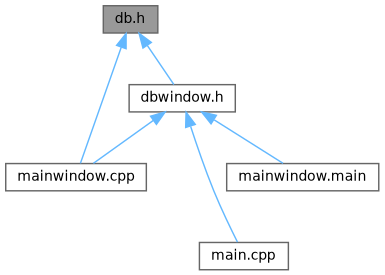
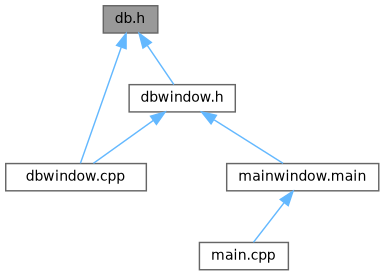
(76, 177) -> (76, 177)
(212, 185) -> (269, 223)
